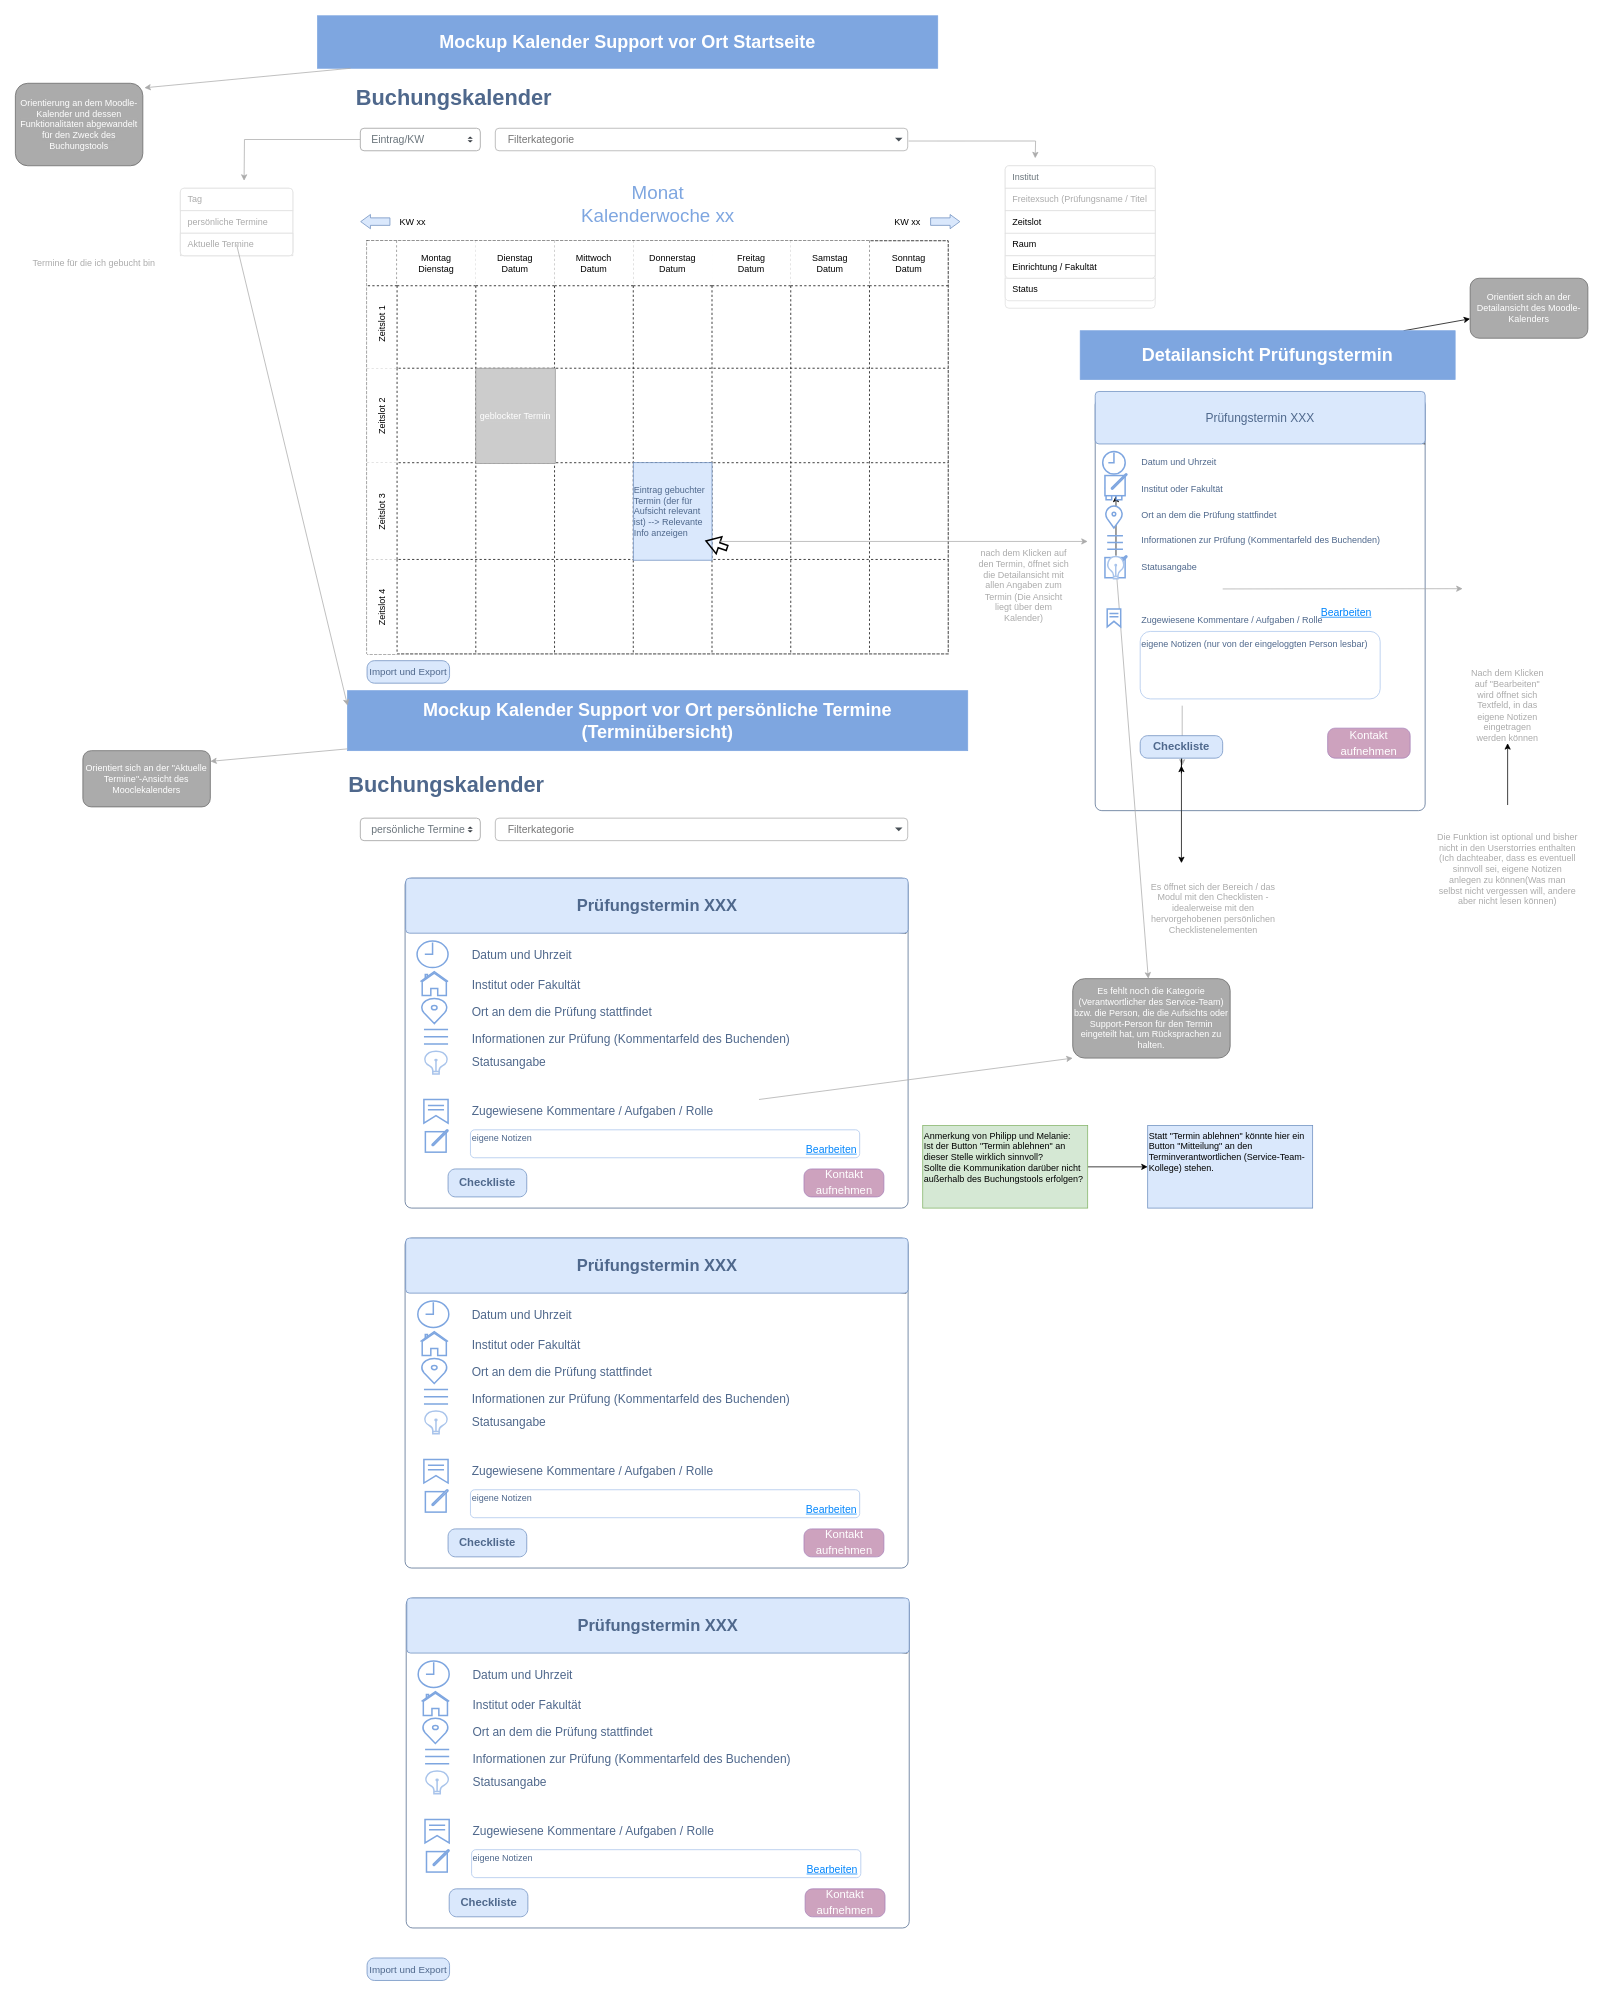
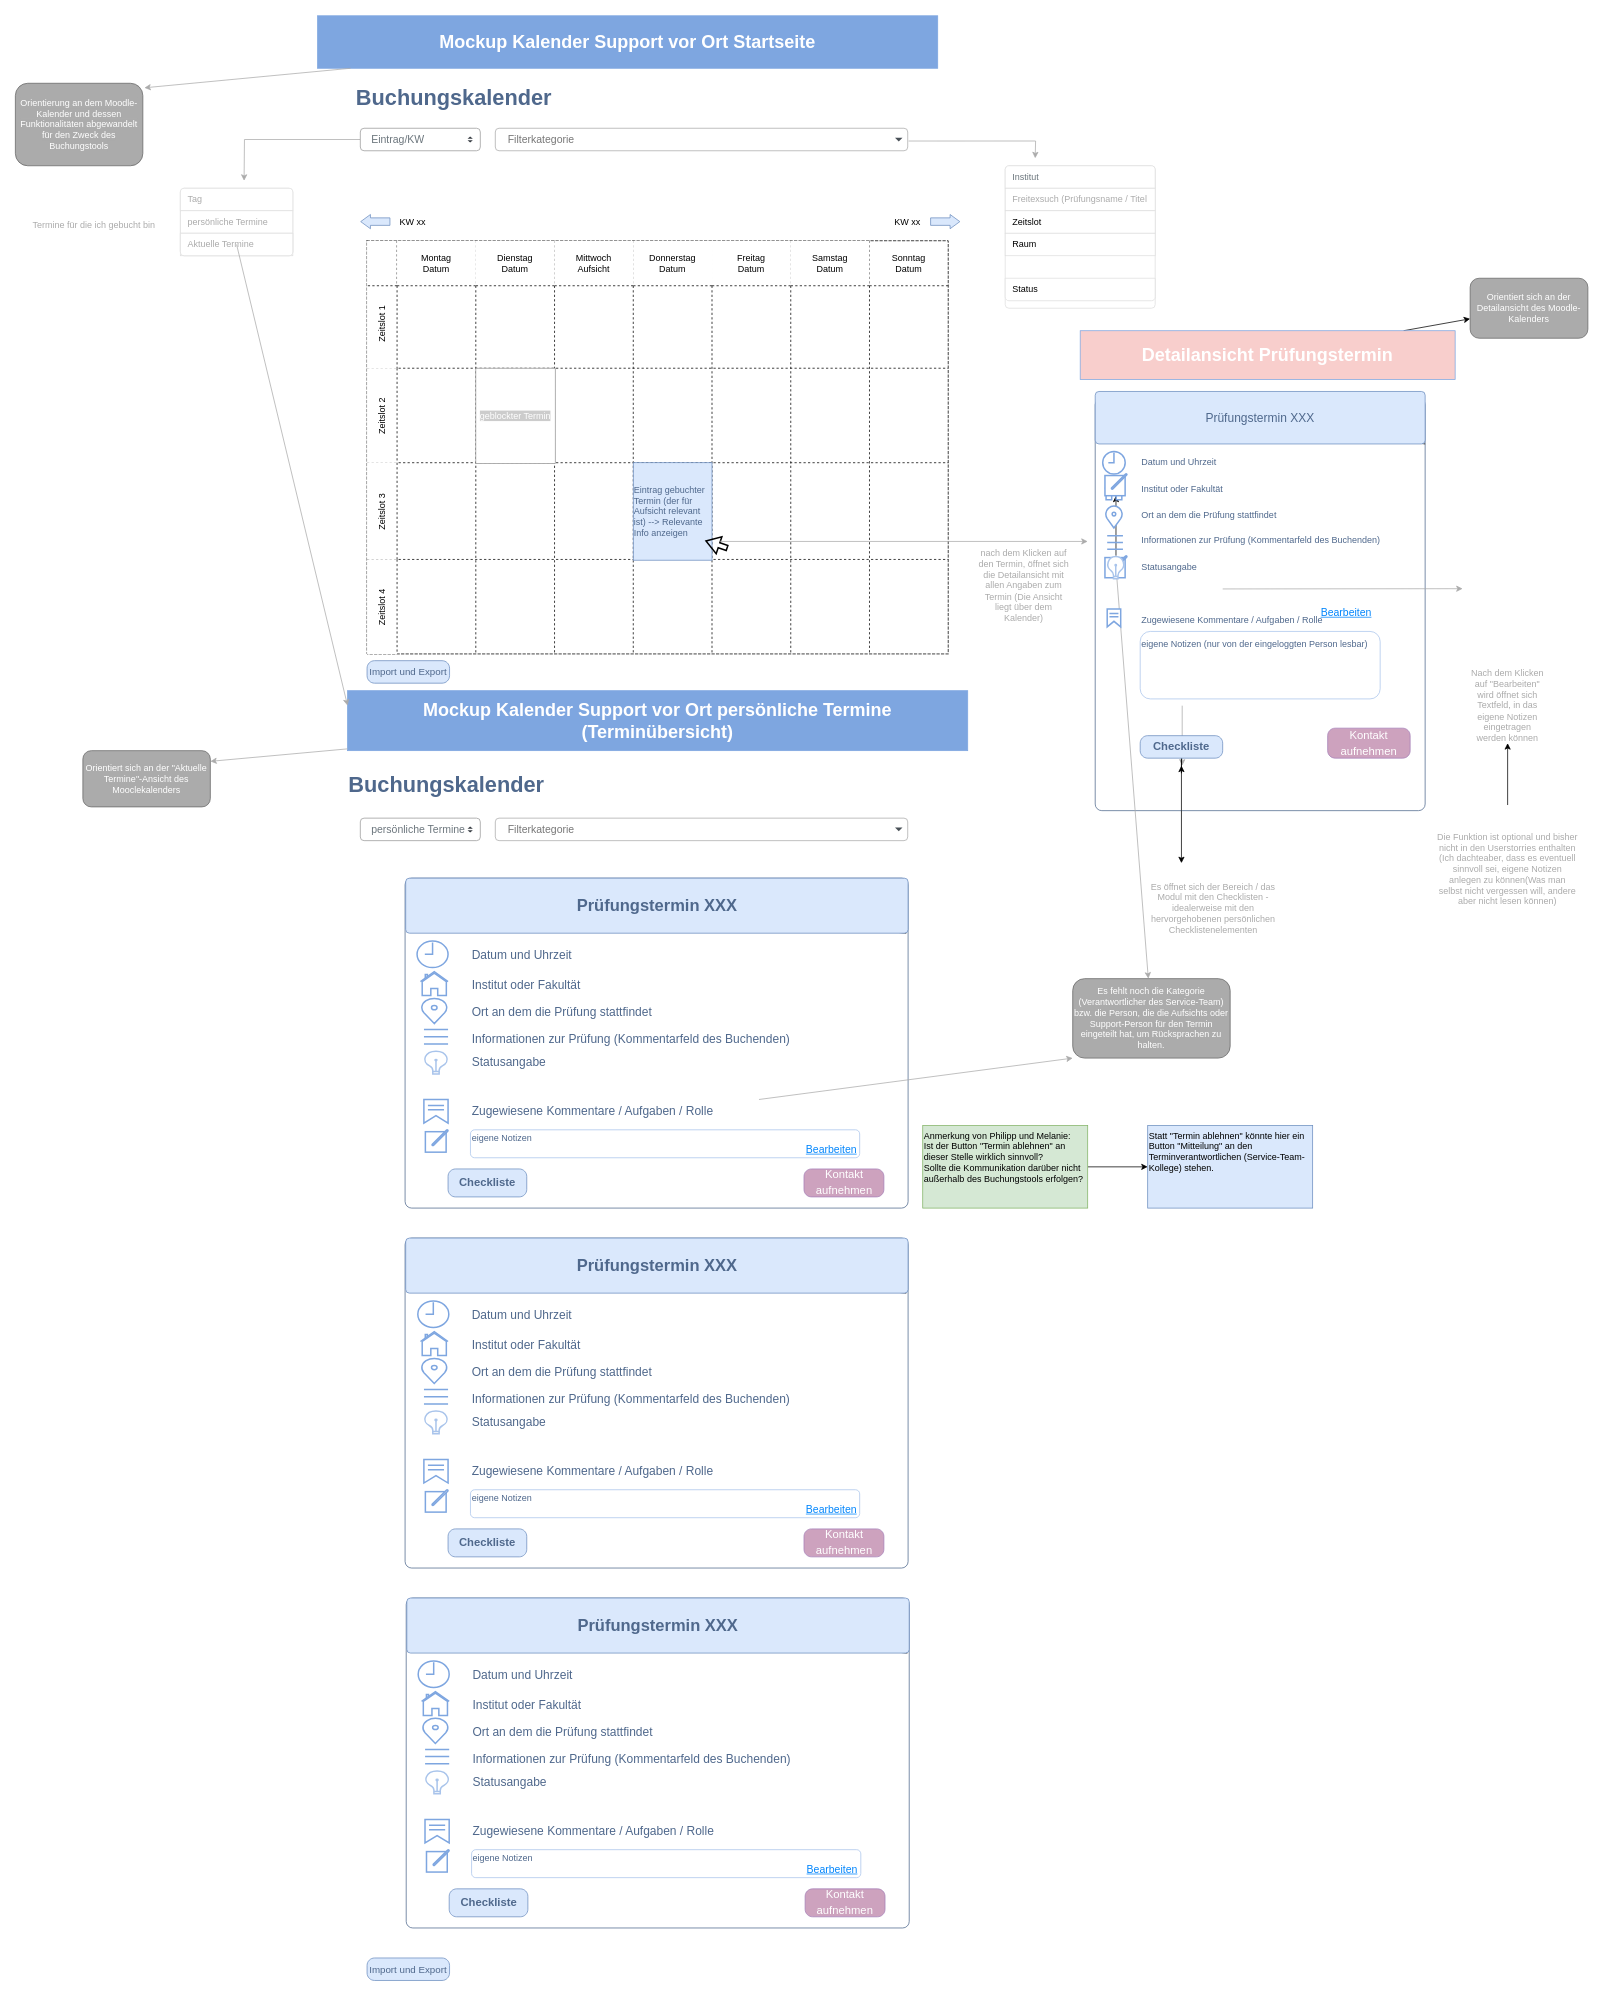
(658, 203) -> none
(436, 258) -> (436, 258)
(594, 258) -> (594, 258)
(94, 263) -> (94, 225)
(1080, 267) -> none
(1268, 355) -> (1268, 355)
(516, 416) -> (516, 416)
